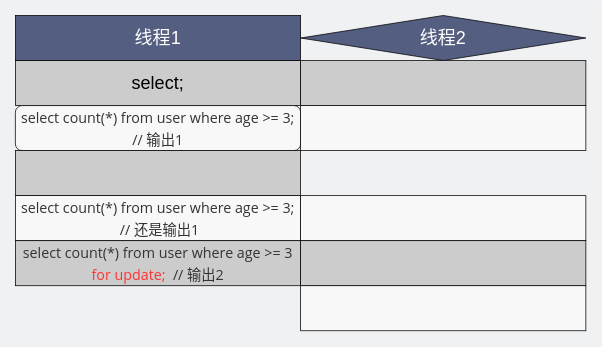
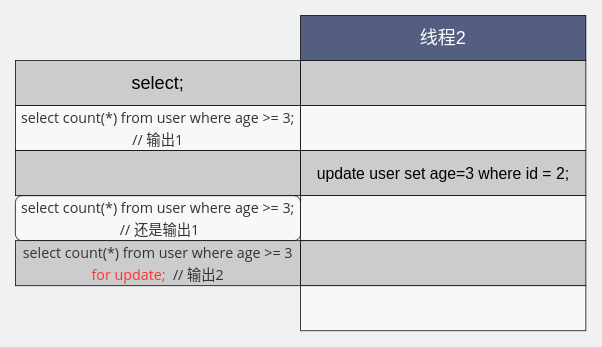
(158, 38) -> none
(443, 38) -> (443, 38)
(158, 128) -> (158, 128)
none -> (443, 173)
(158, 218) -> (158, 218)
